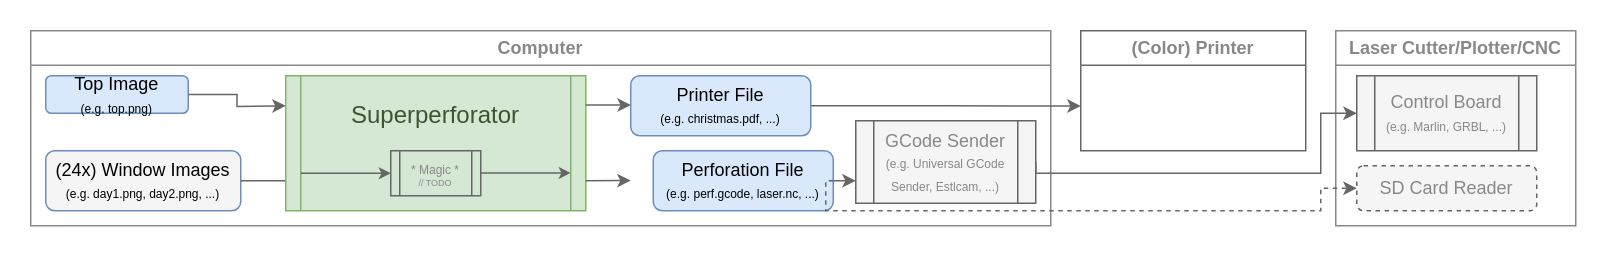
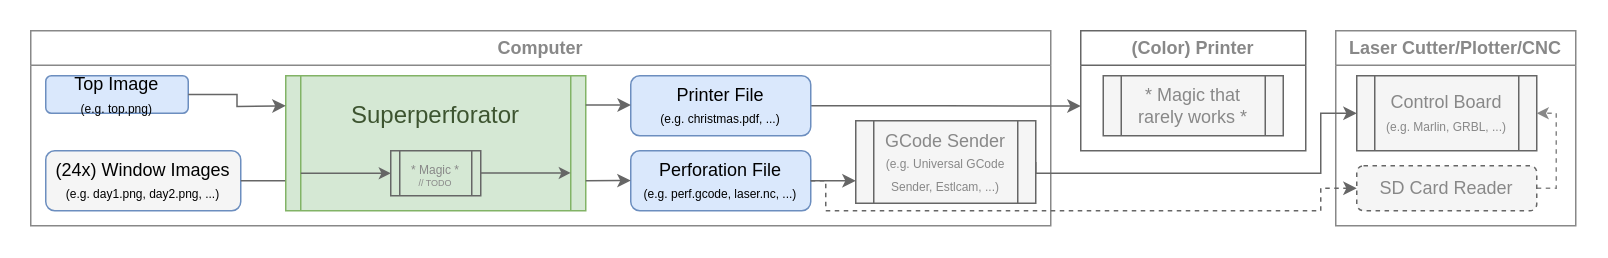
none -> (1193, 106)
none -> (1556, 155)
(743, 181) -> (721, 181)
